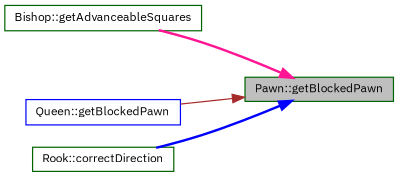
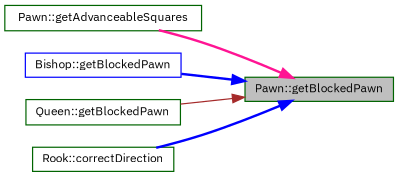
(103, 18) -> (103, 18)
none -> (103, 65)
(103, 112) -> (103, 112)
